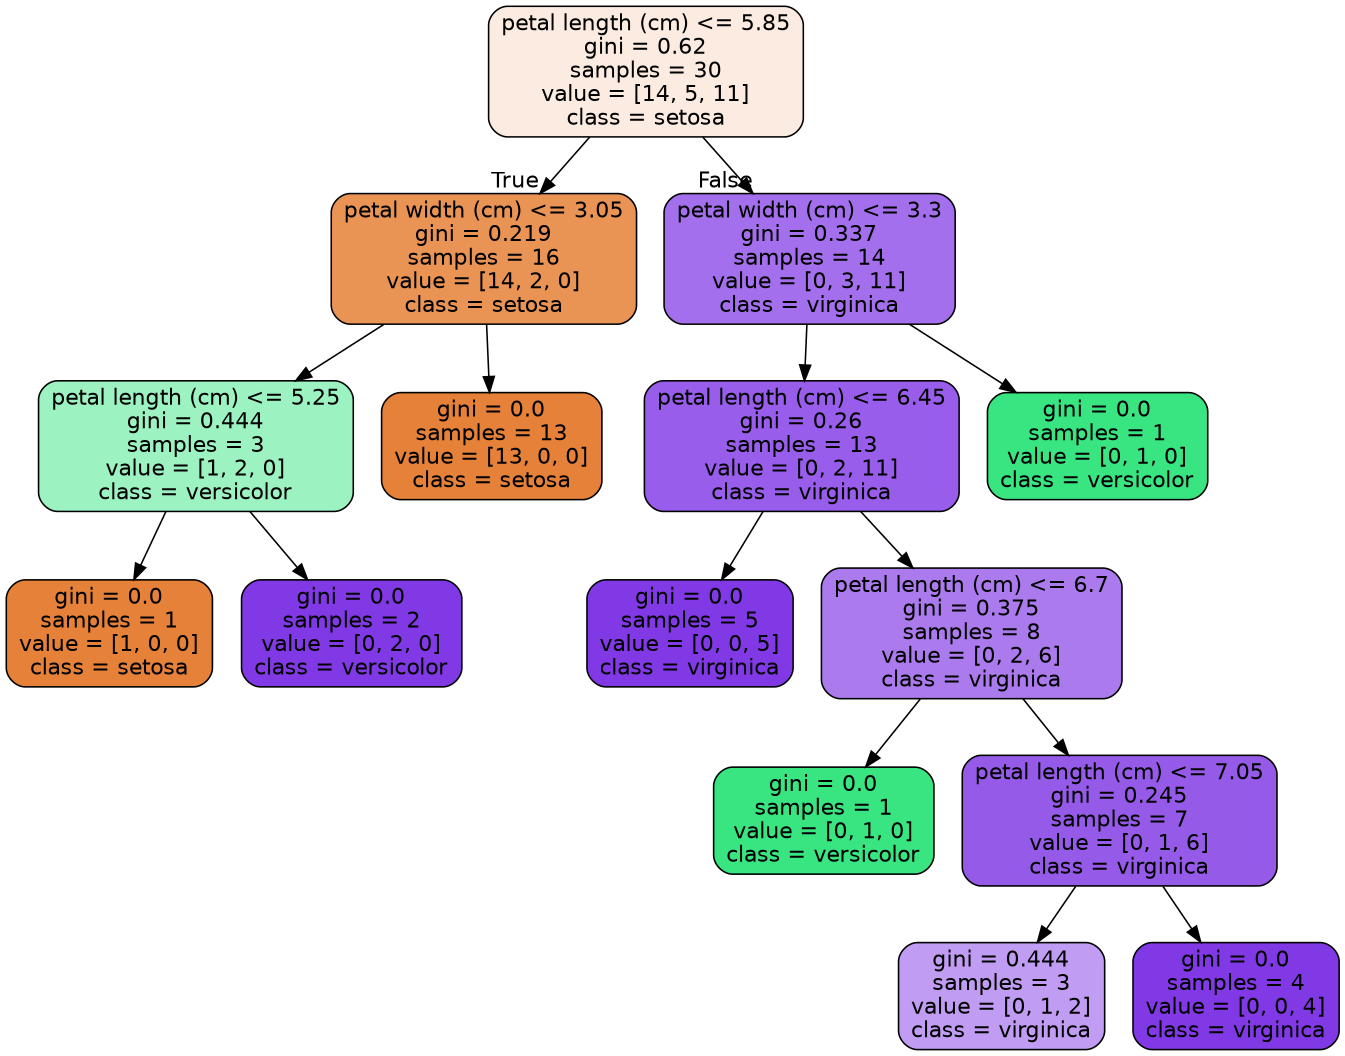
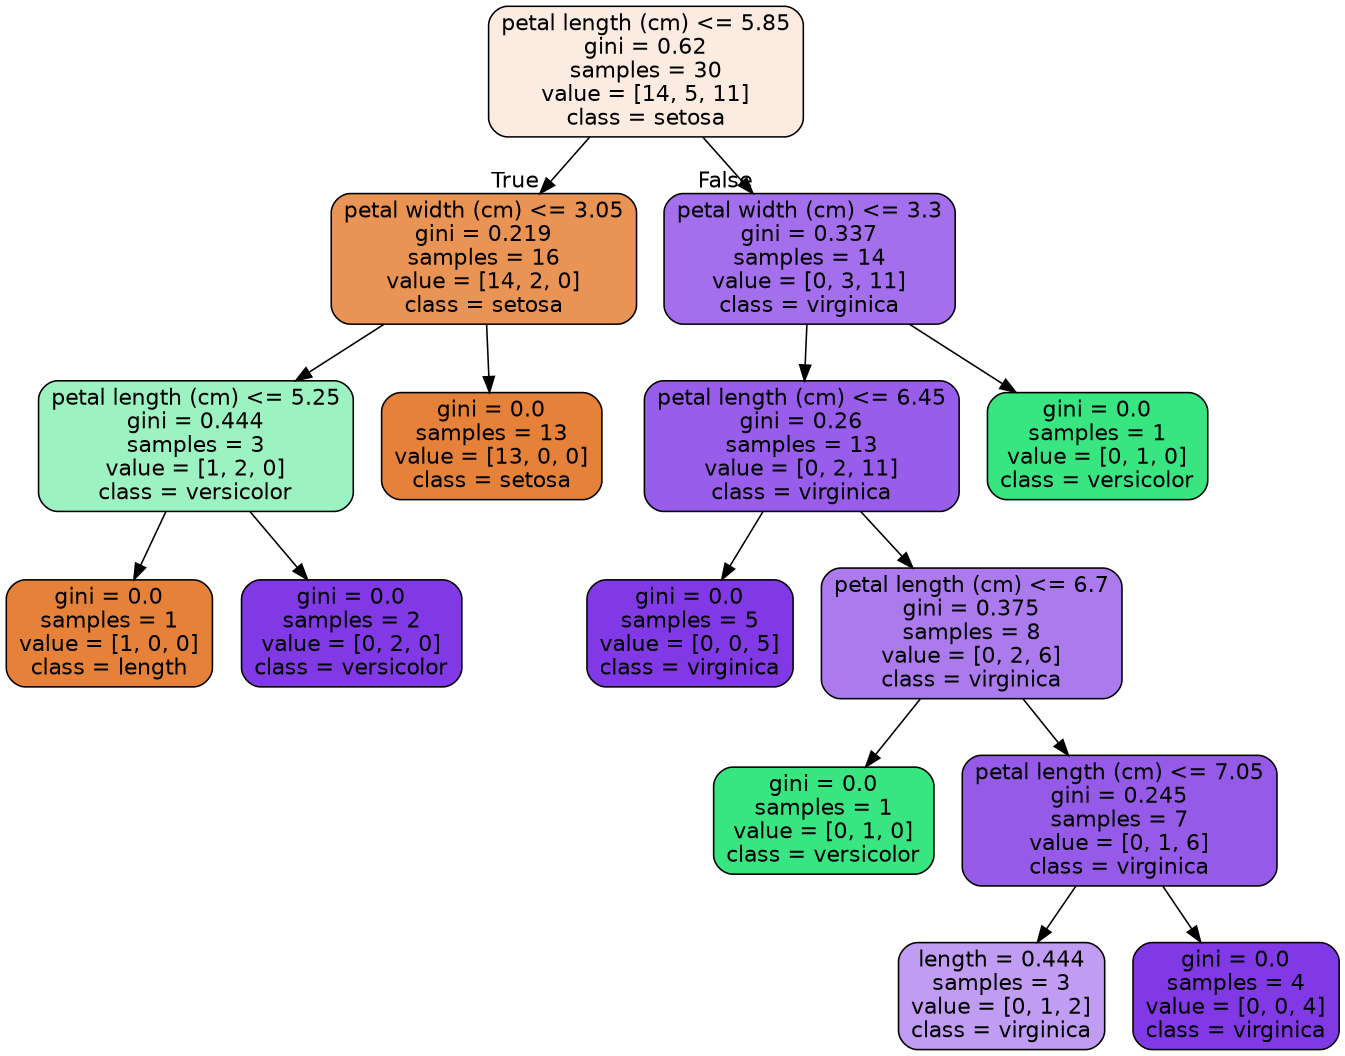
(109, 633) -> (109, 633)
(1002, 996) -> (1002, 996)
